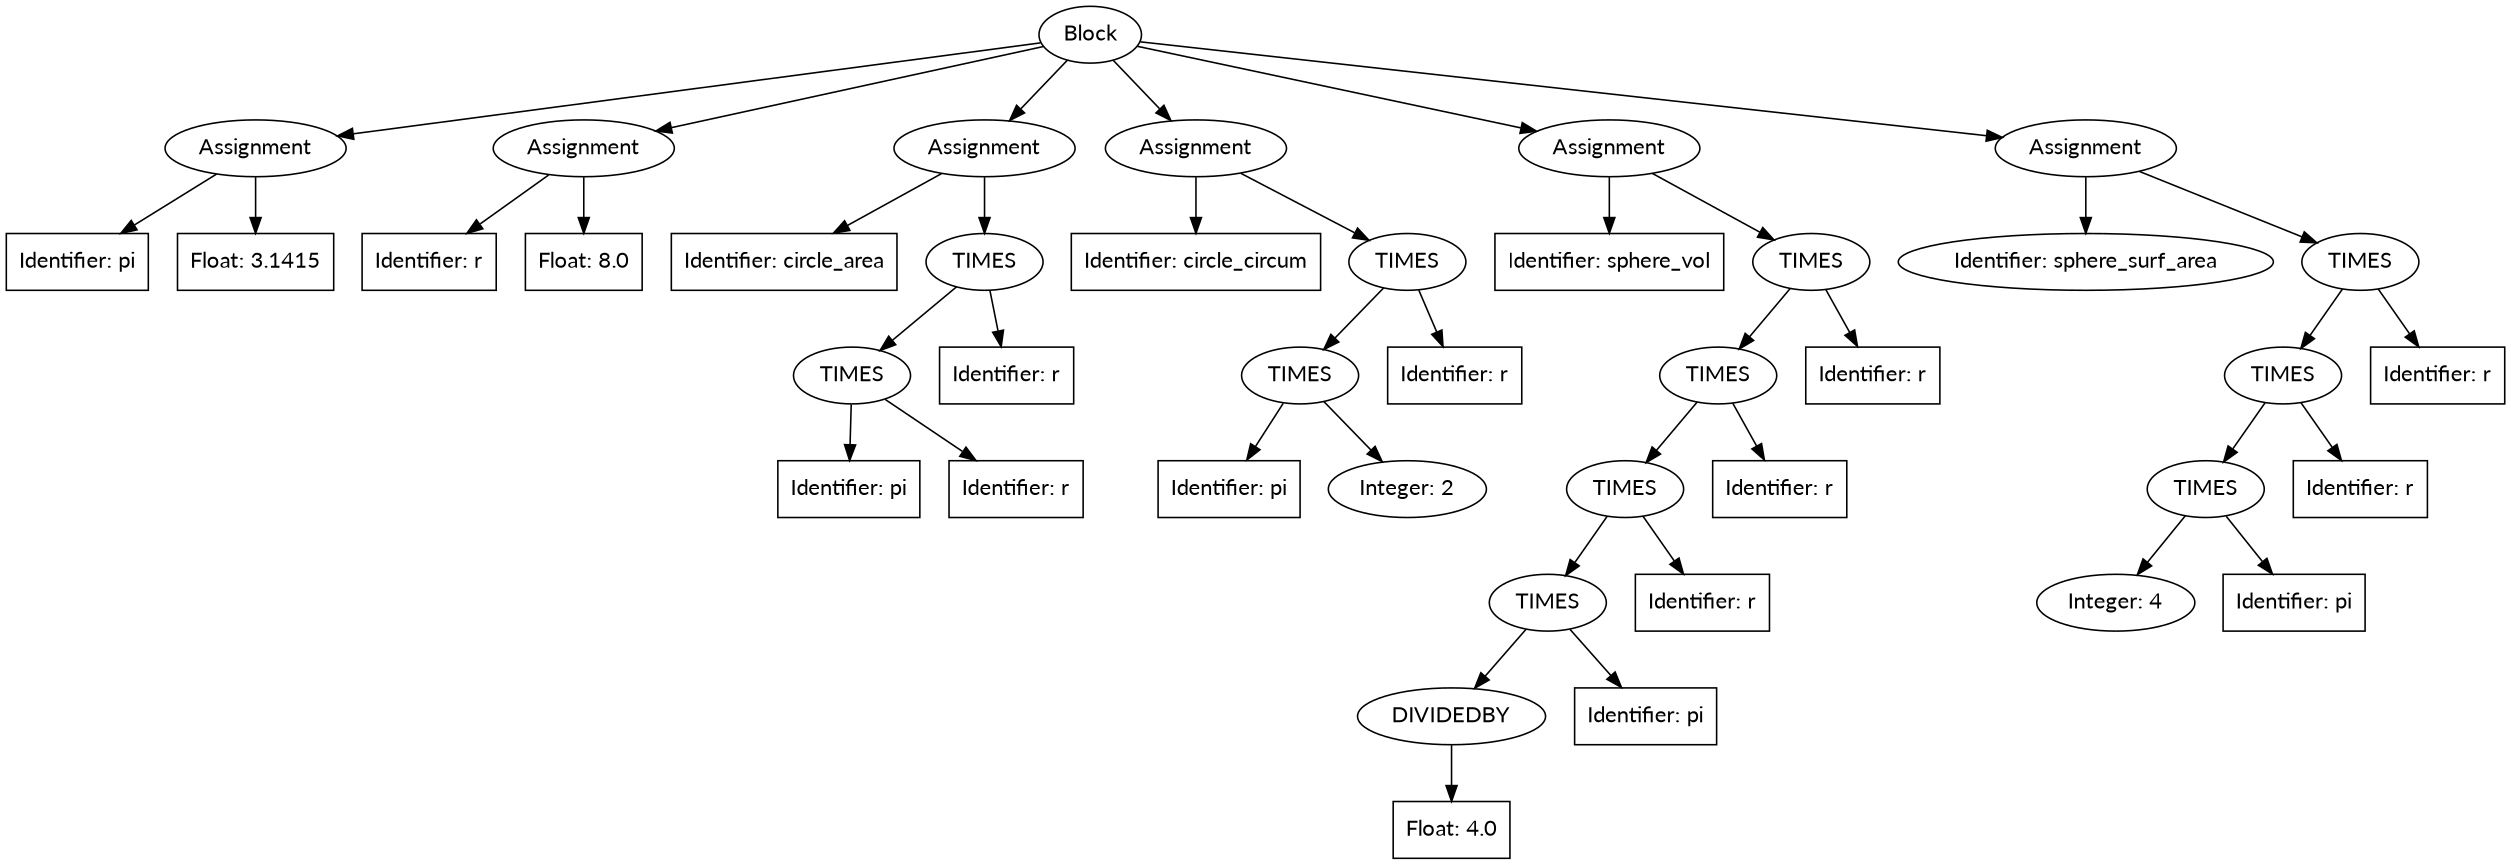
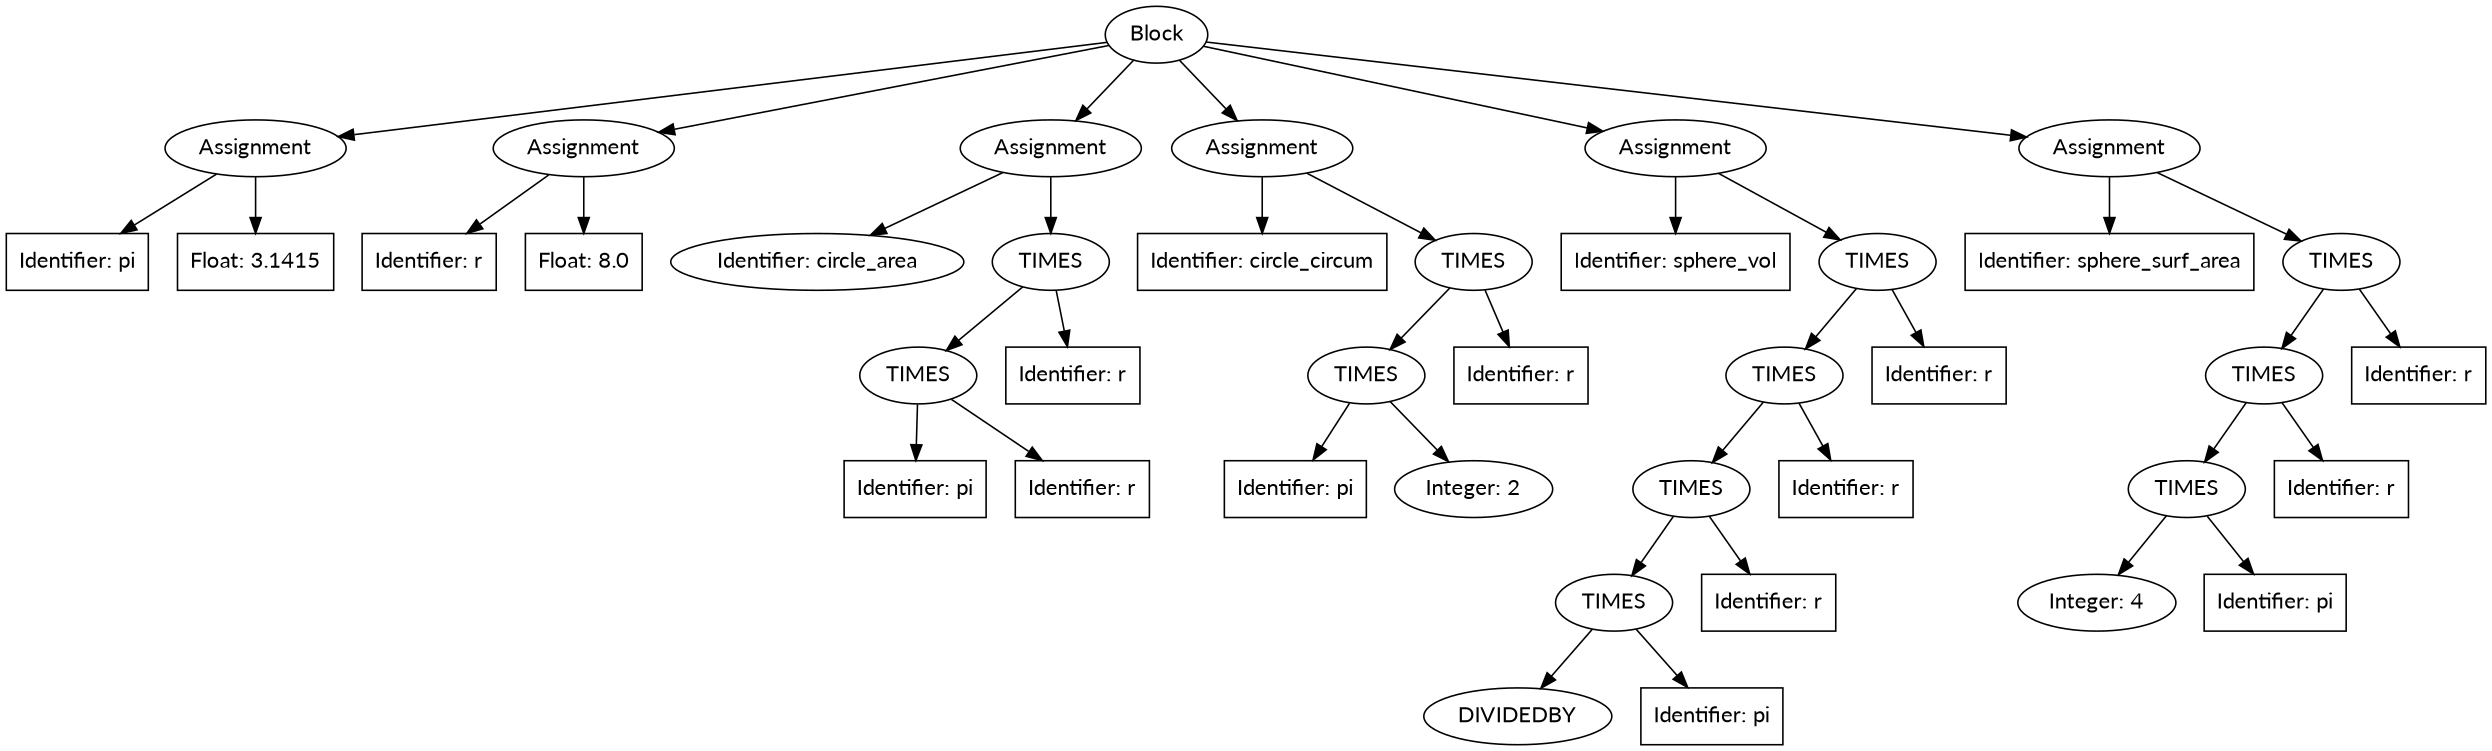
(784, 262) -> (817, 262)
(2086, 262) -> (2109, 262)
(1452, 830) -> none
